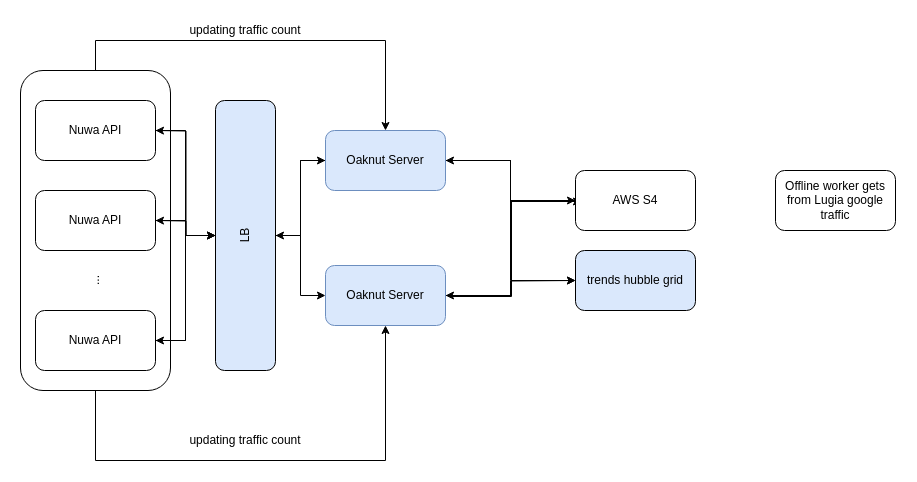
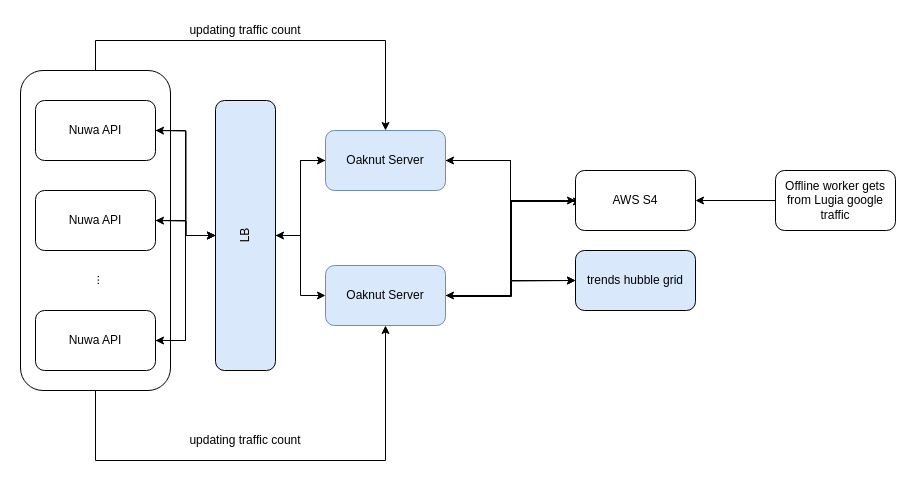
none -> (739, 201)
